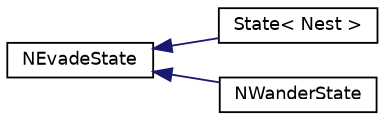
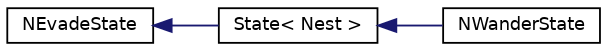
(196, 79) -> (420, 26)
